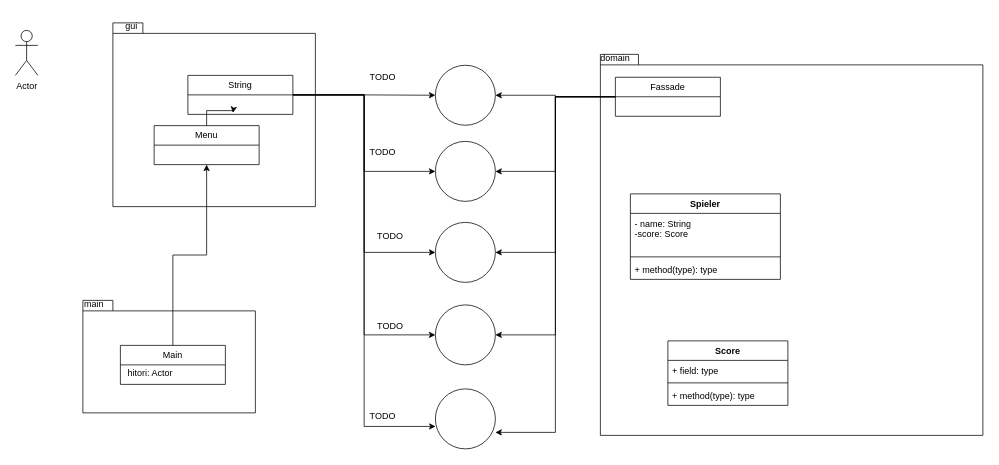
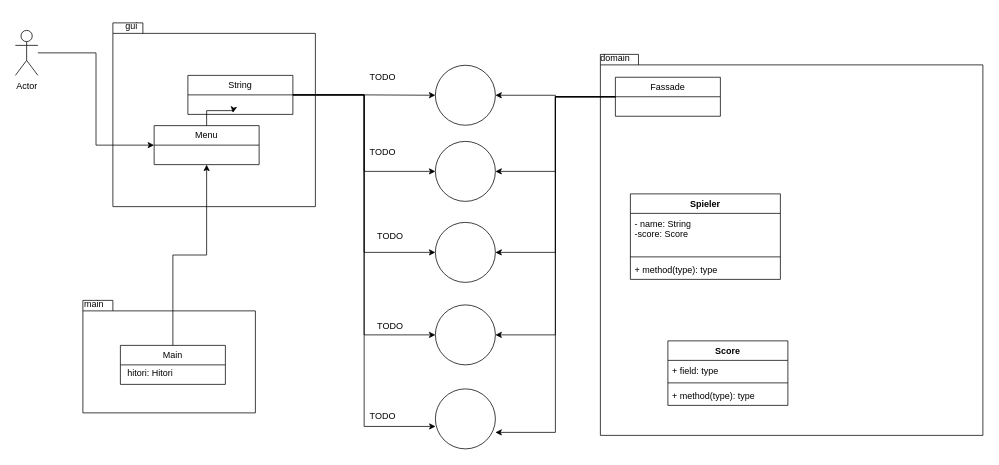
none -> (95, 53)
(150, 373) -> (150, 373)
